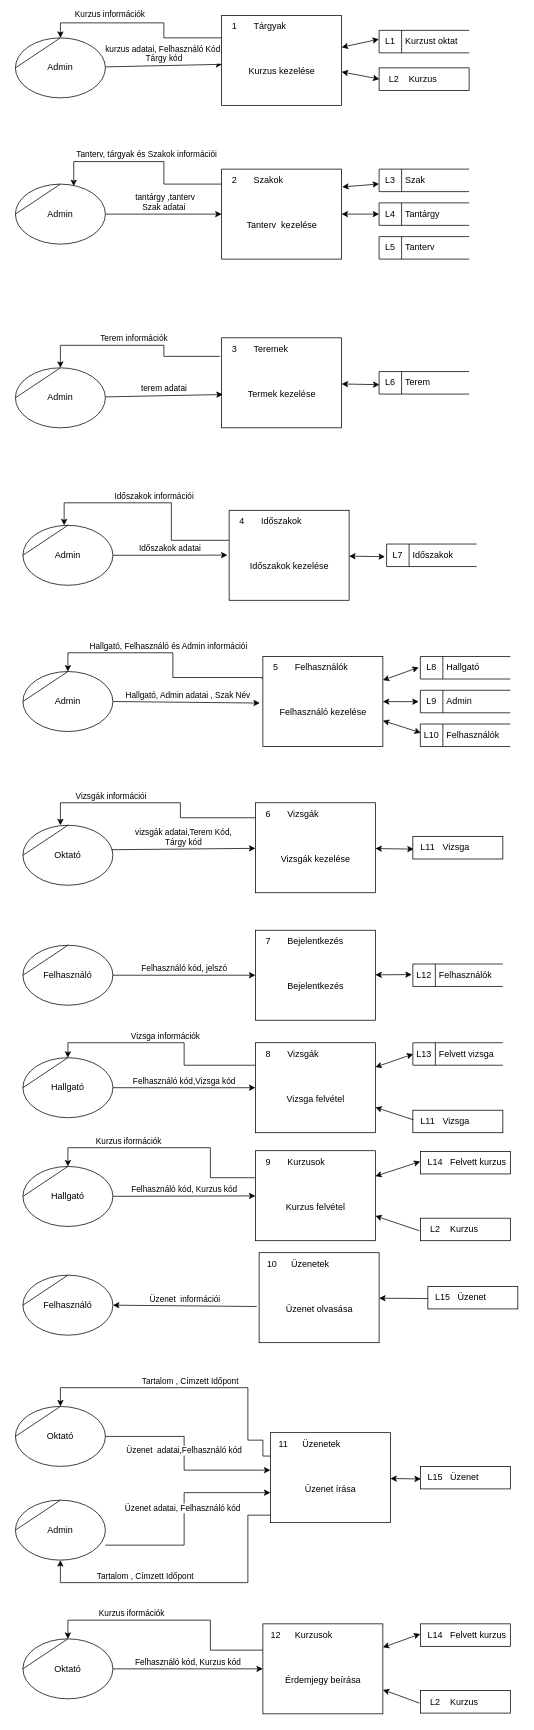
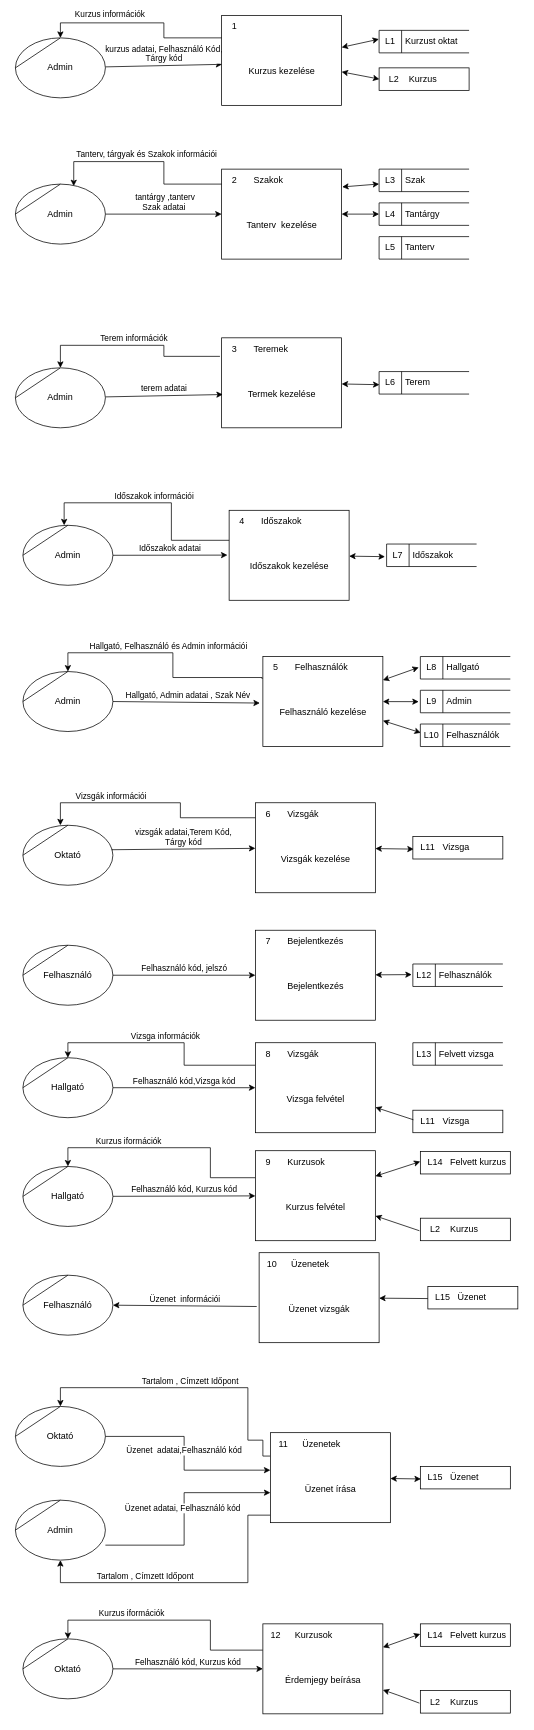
(274, 27) -> none
(394, 1061) -> none
(320, 1309) -> (320, 1309)
